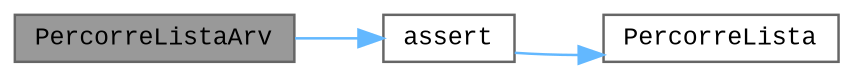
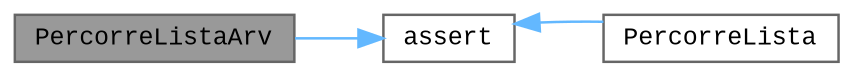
(547, 54) -> (571, 22)
